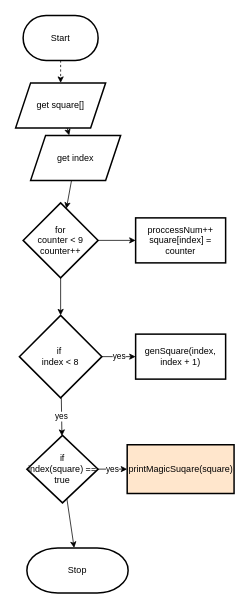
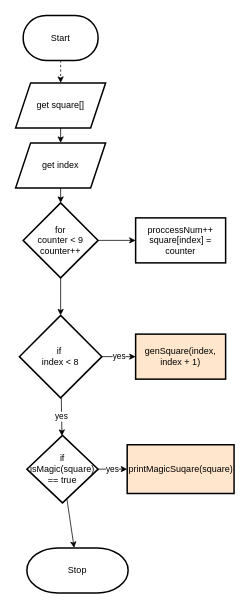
(75, 158) -> (60, 165)
(180, 357) -> (180, 357)
(62, 469) -> (62, 469)
